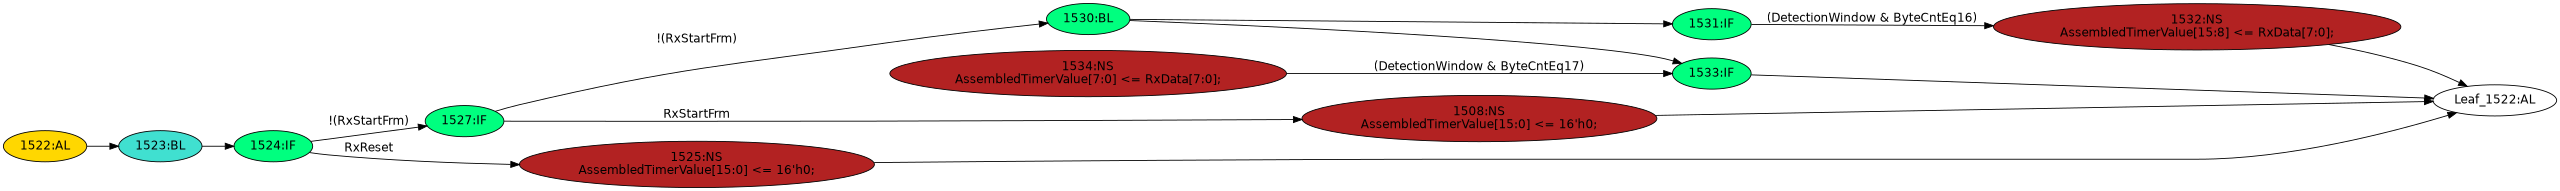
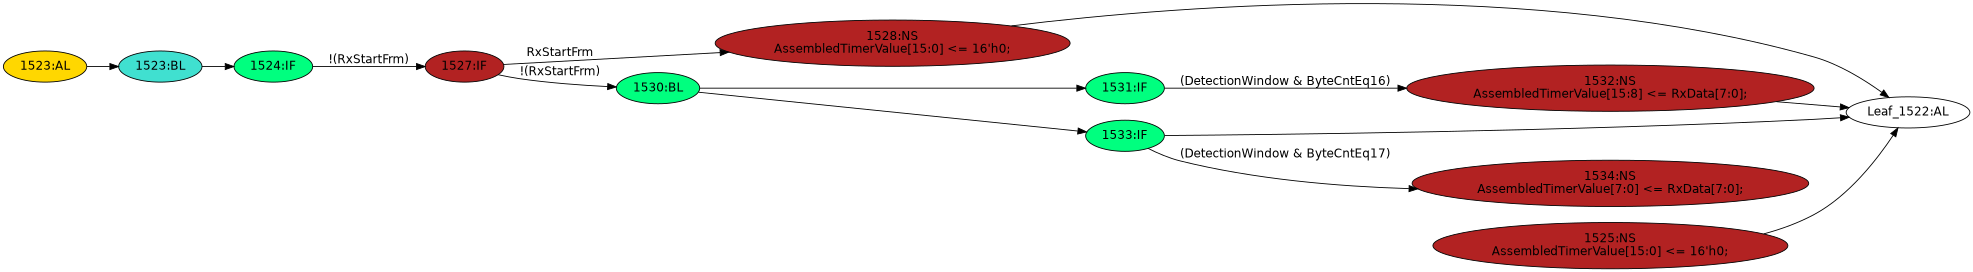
(1475, 74) -> (1277, 178)
(1479, 119) -> (893, 43)
(465, 121) -> (465, 67)
(45, 146) -> (45, 67)
(410, 161) -> none
